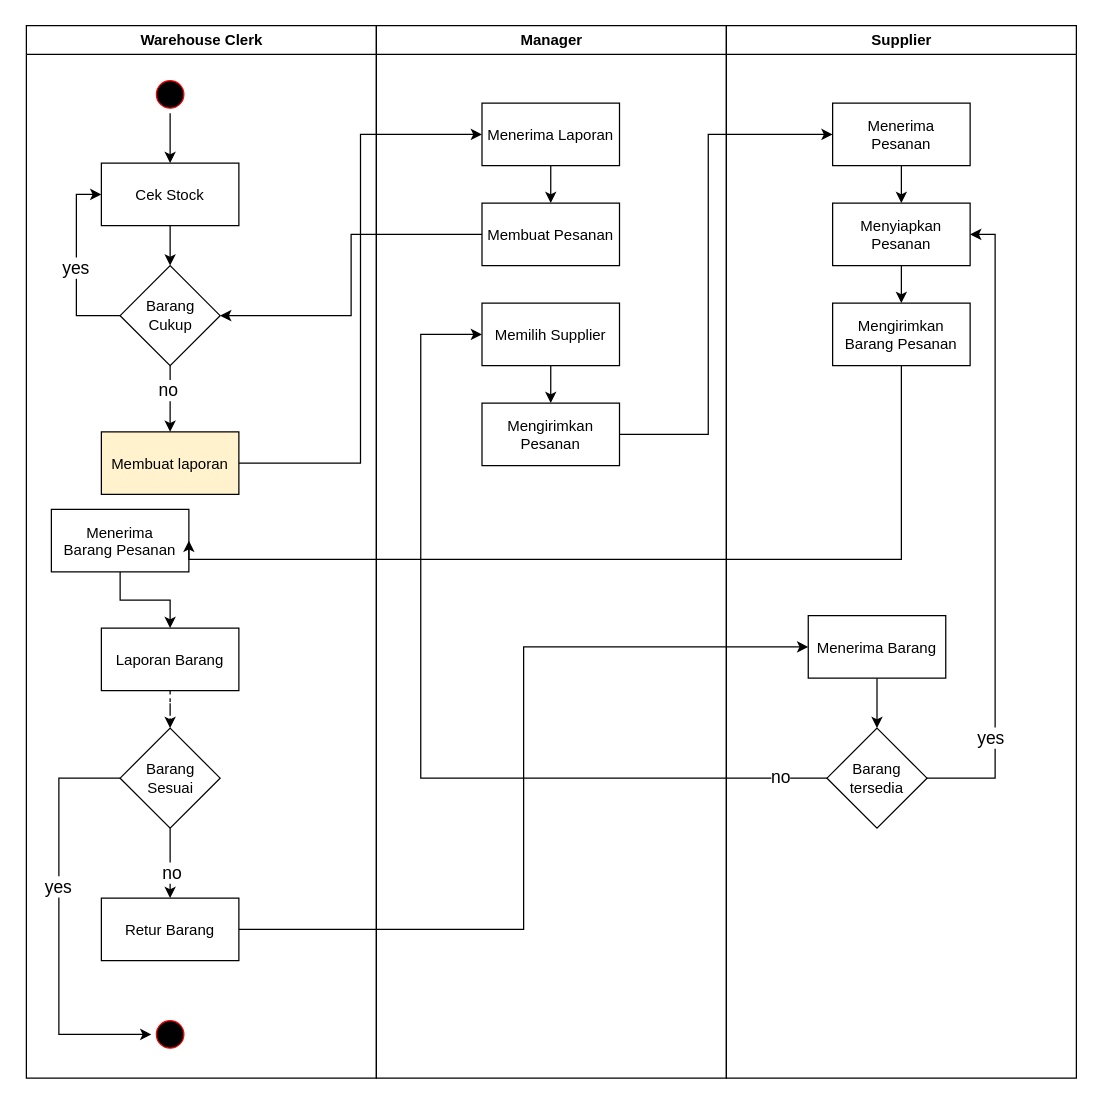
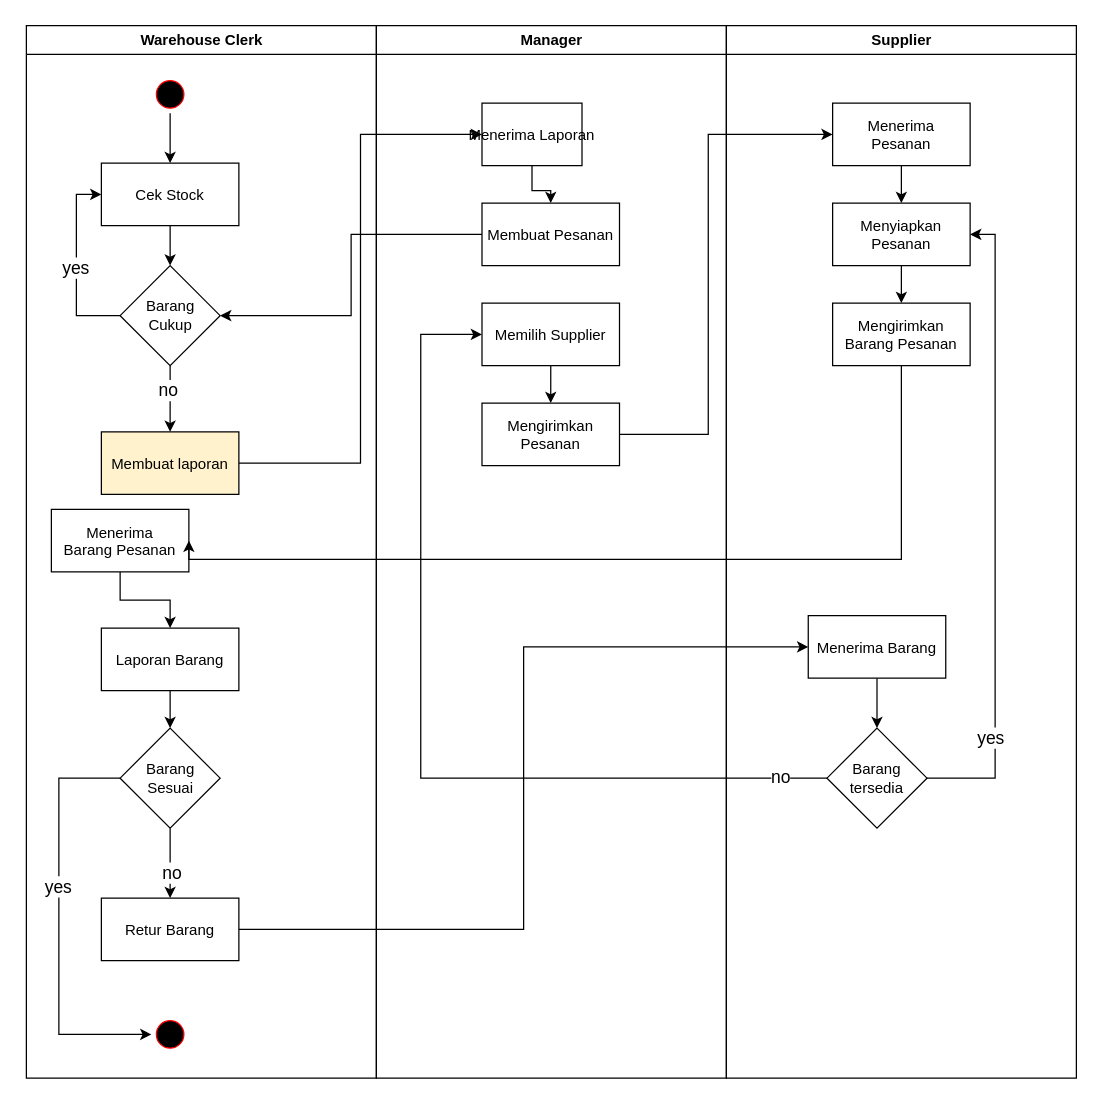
(551, 134) -> (532, 134)
(170, 698) -> (170, 698)
